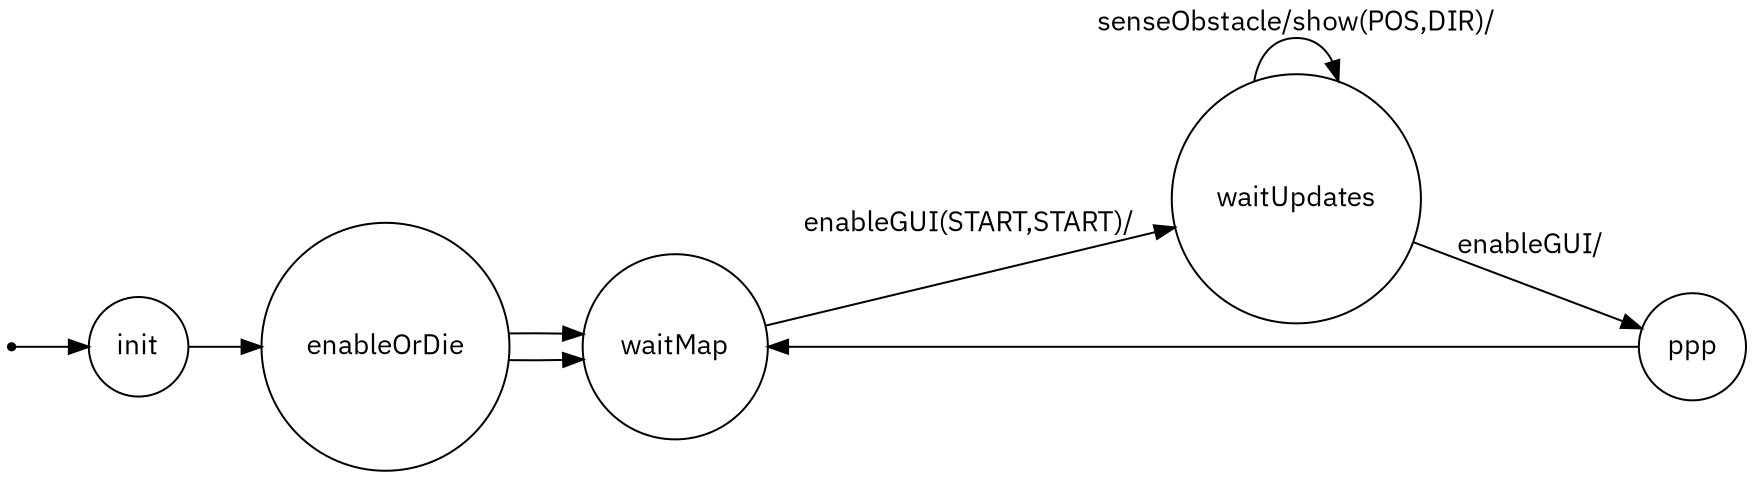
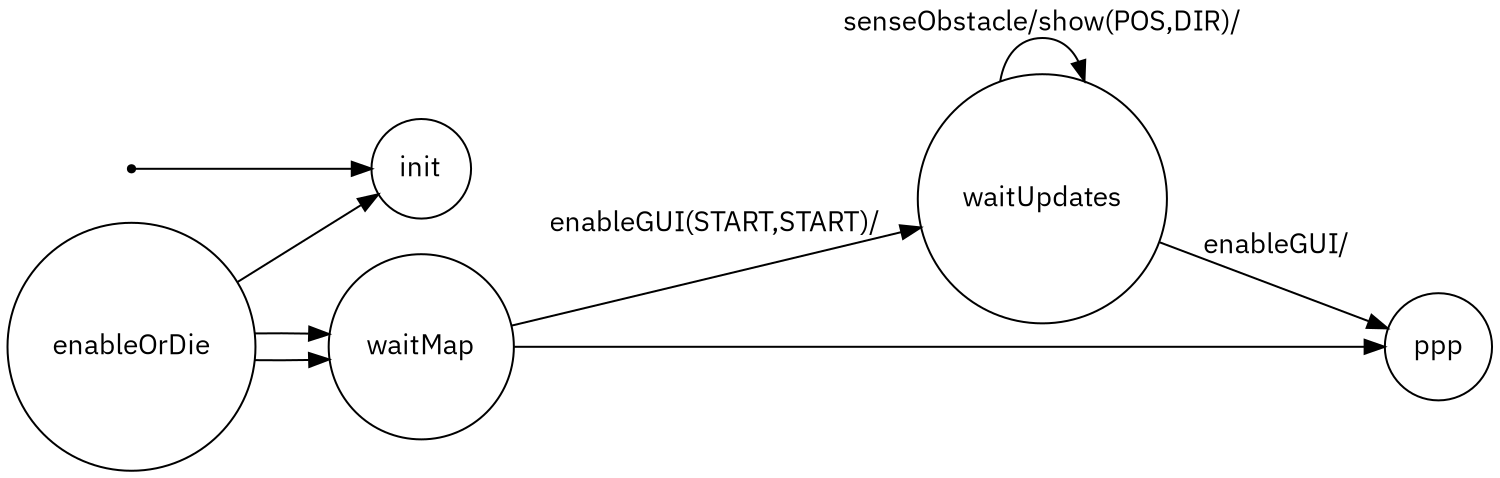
(215, 347) -> (299, 244)
(1213, 347) -> (939, 347)
